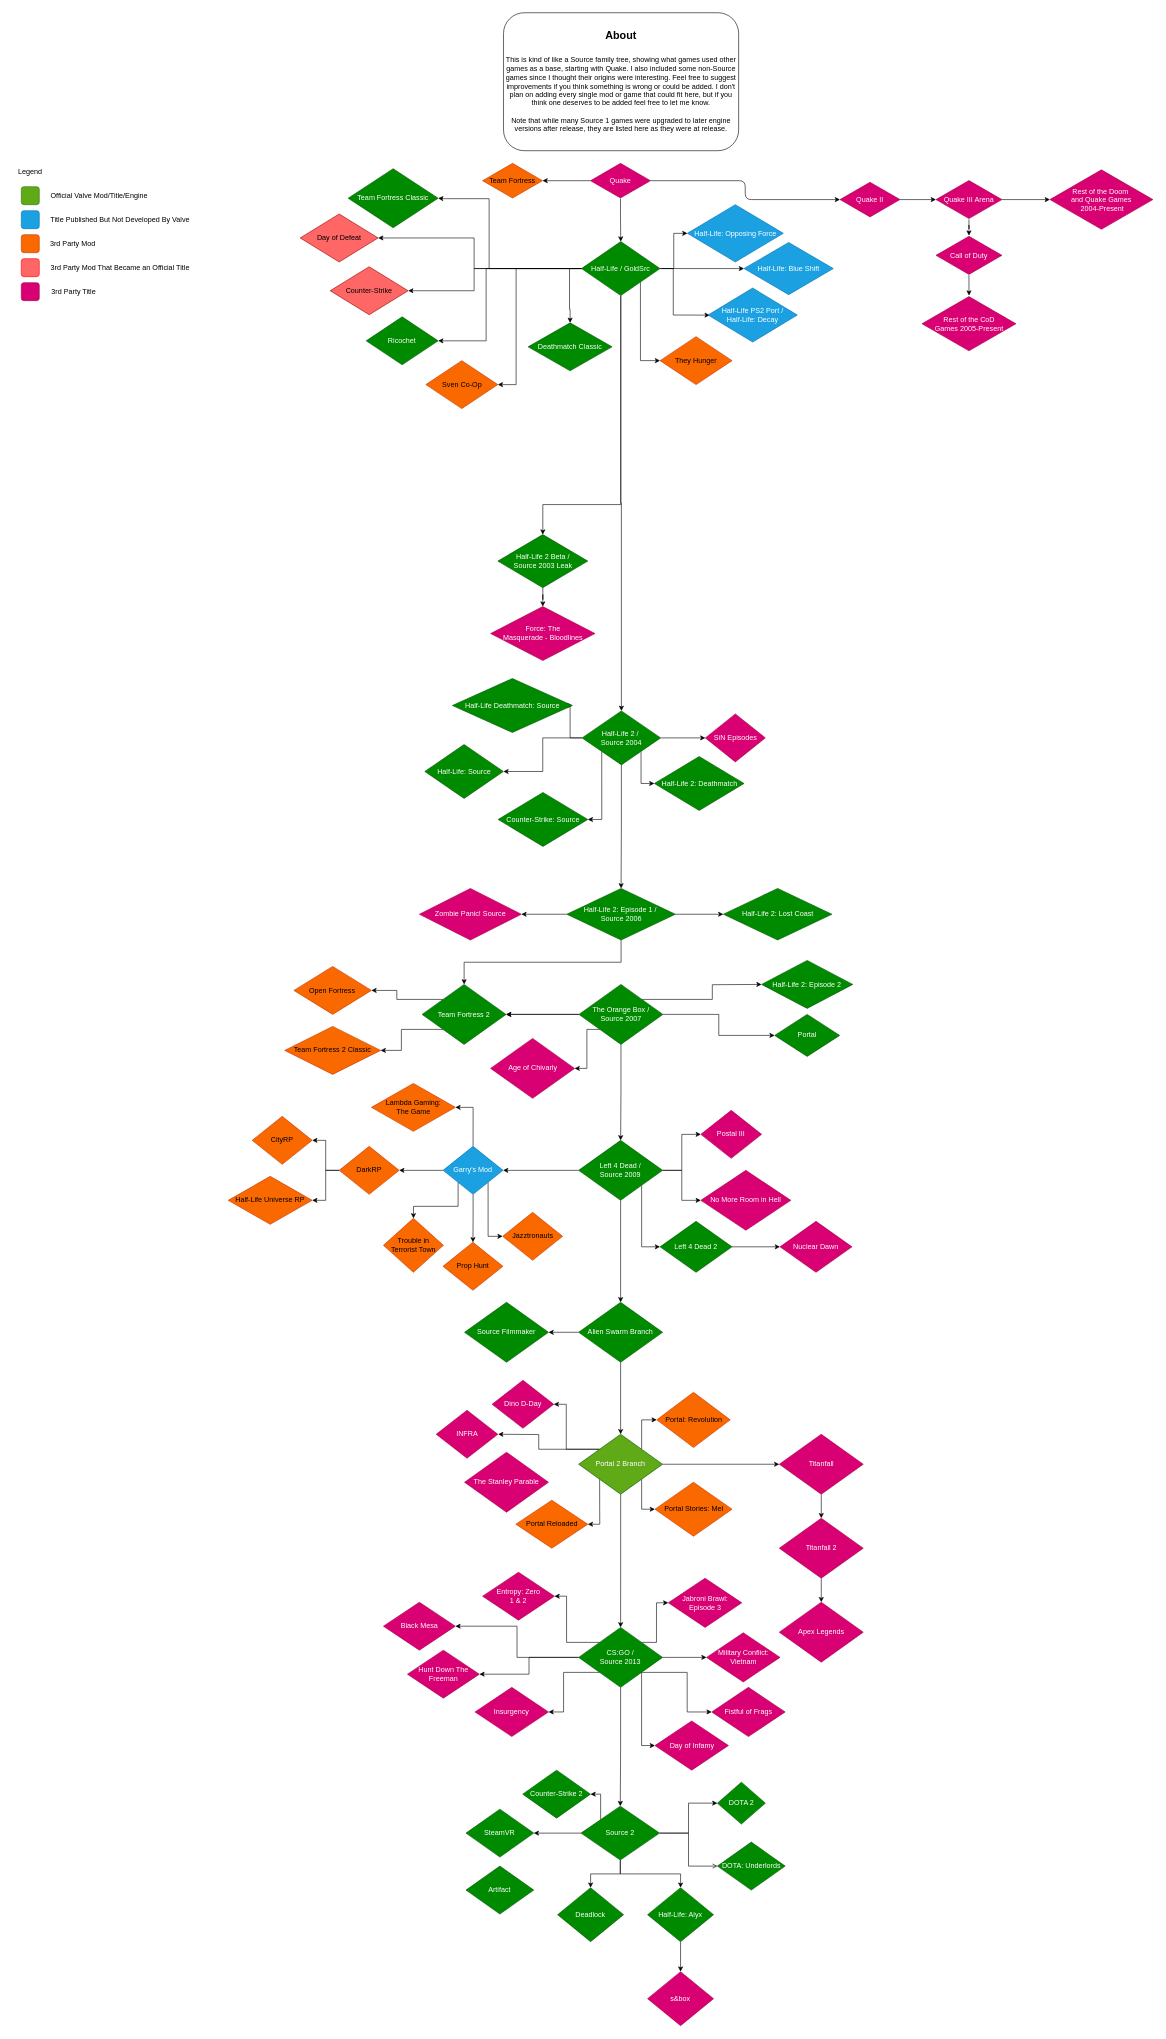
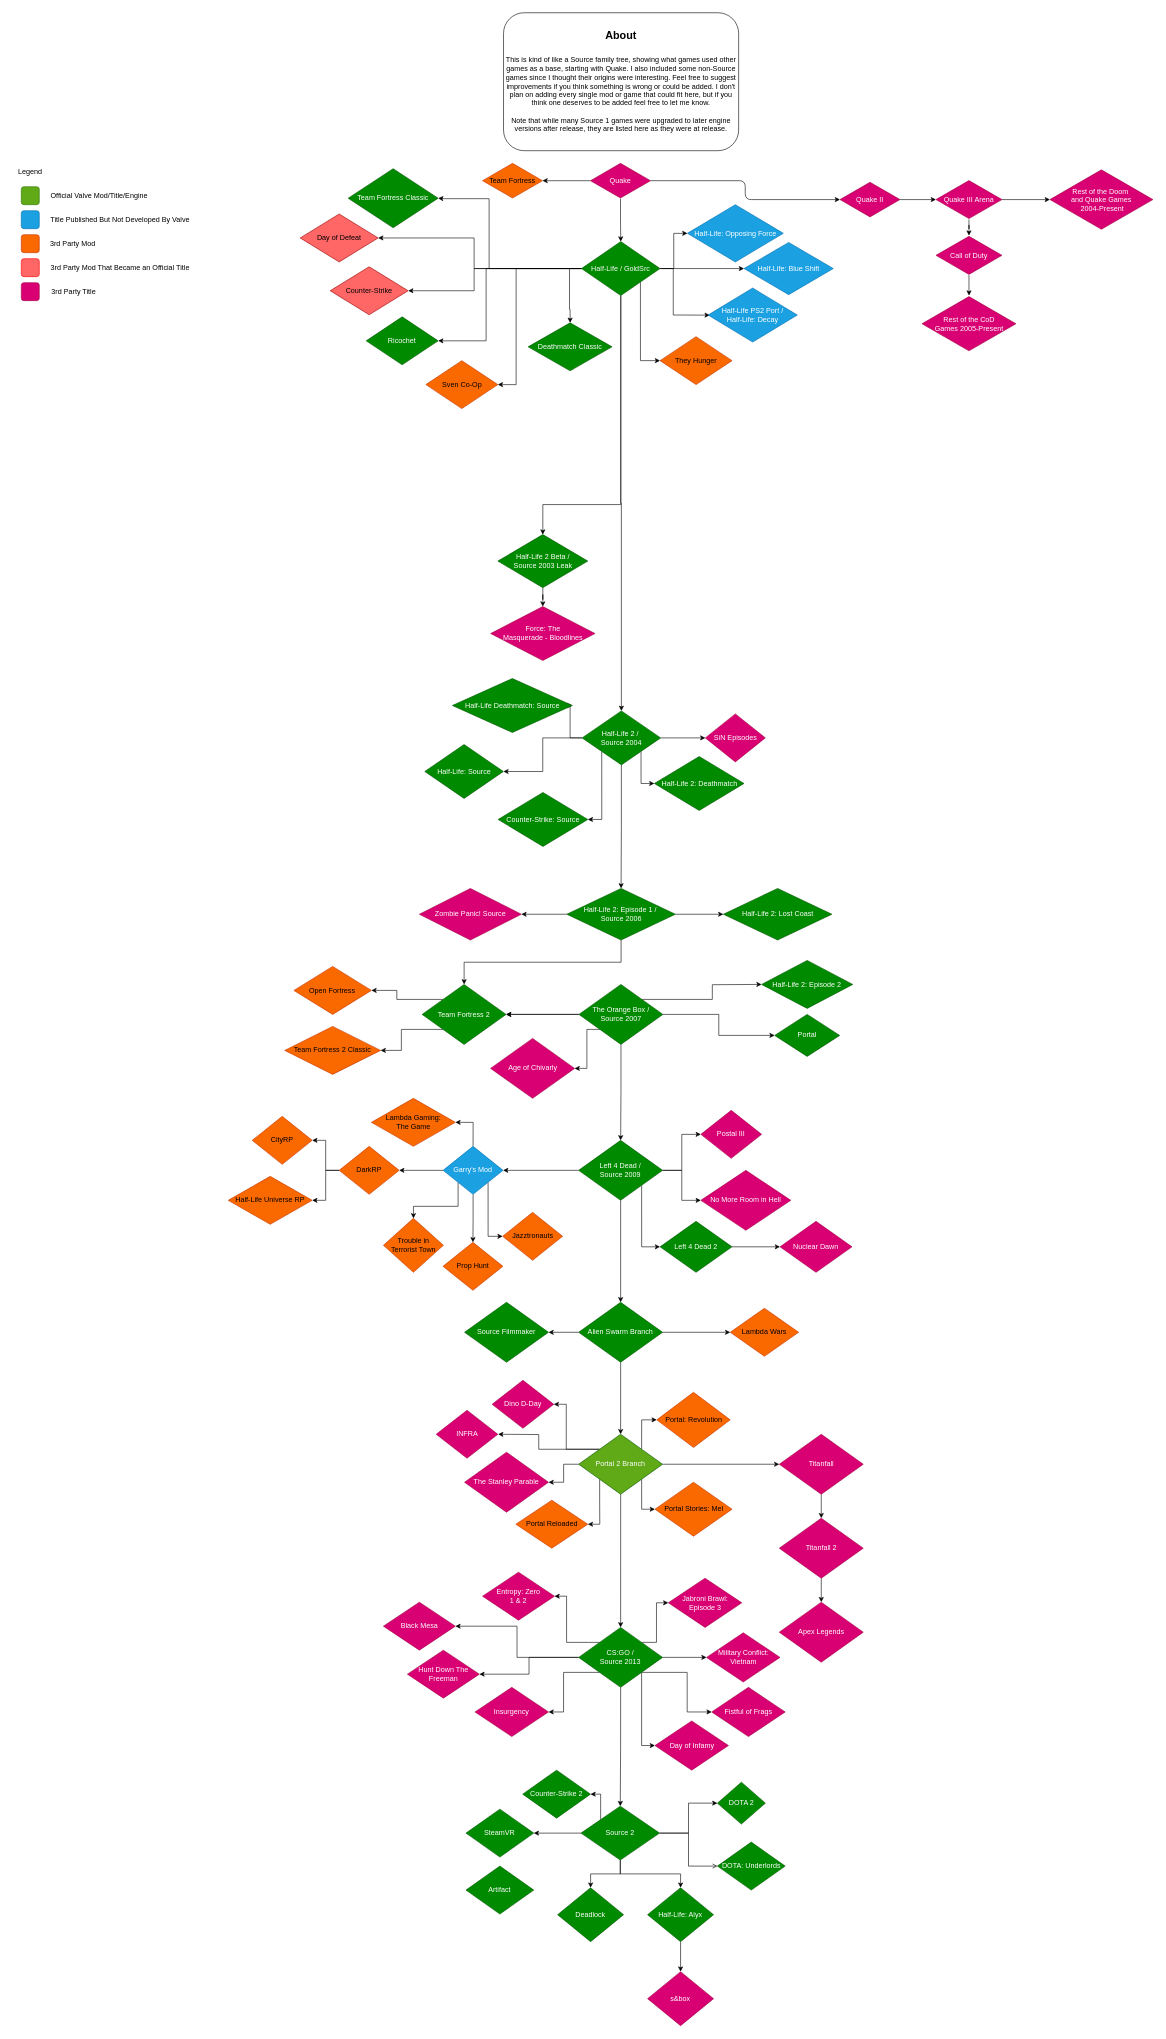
(414, 1107) -> (414, 1122)
none -> (725, 1332)
none -> (765, 1332)
none -> (564, 1478)
